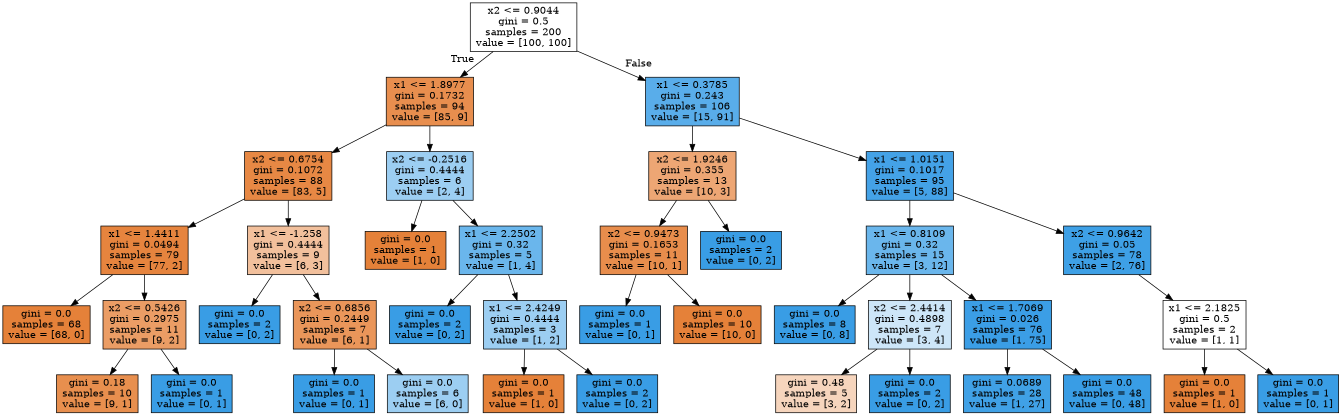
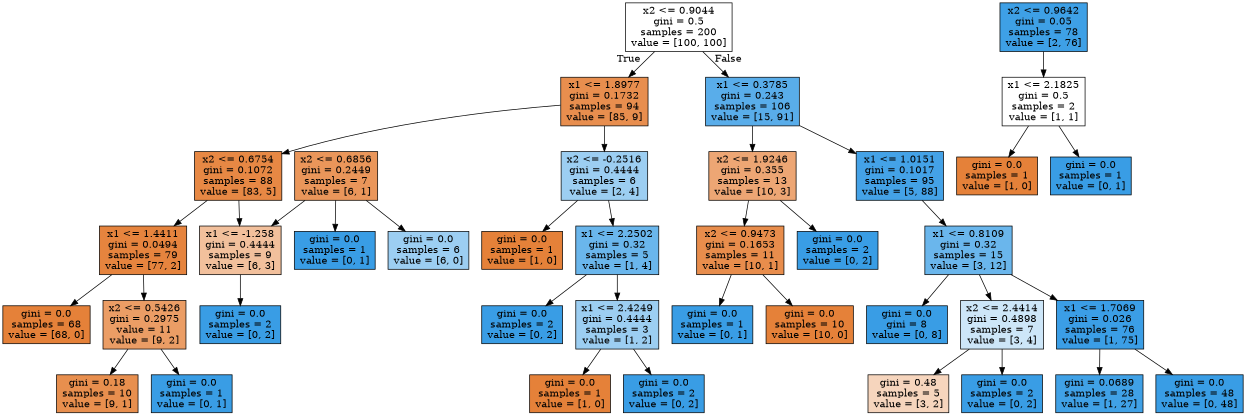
(1005, 212) -> none
(310, 284) -> (291, 211)
(144, 325) -> (144, 325)
(815, 325) -> (907, 325)
